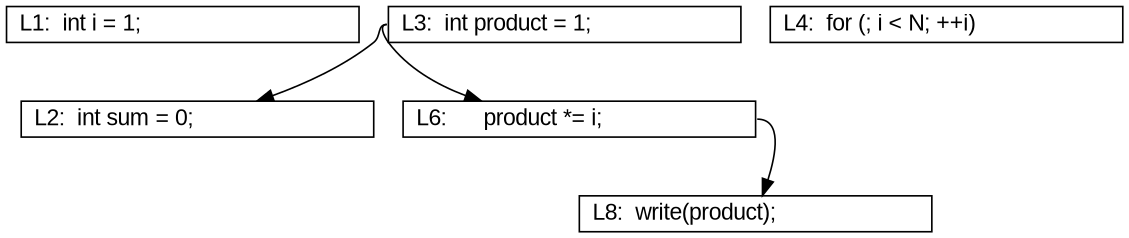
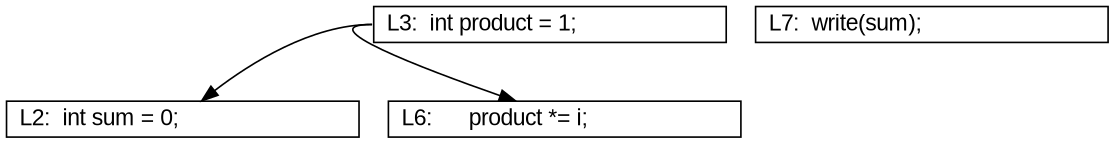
(183, 24) -> none
none -> (932, 24)
(947, 24) -> none
(756, 214) -> none
